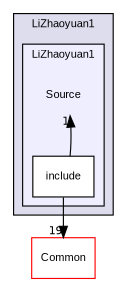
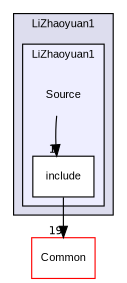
(71, 142) -> (56, 130)
